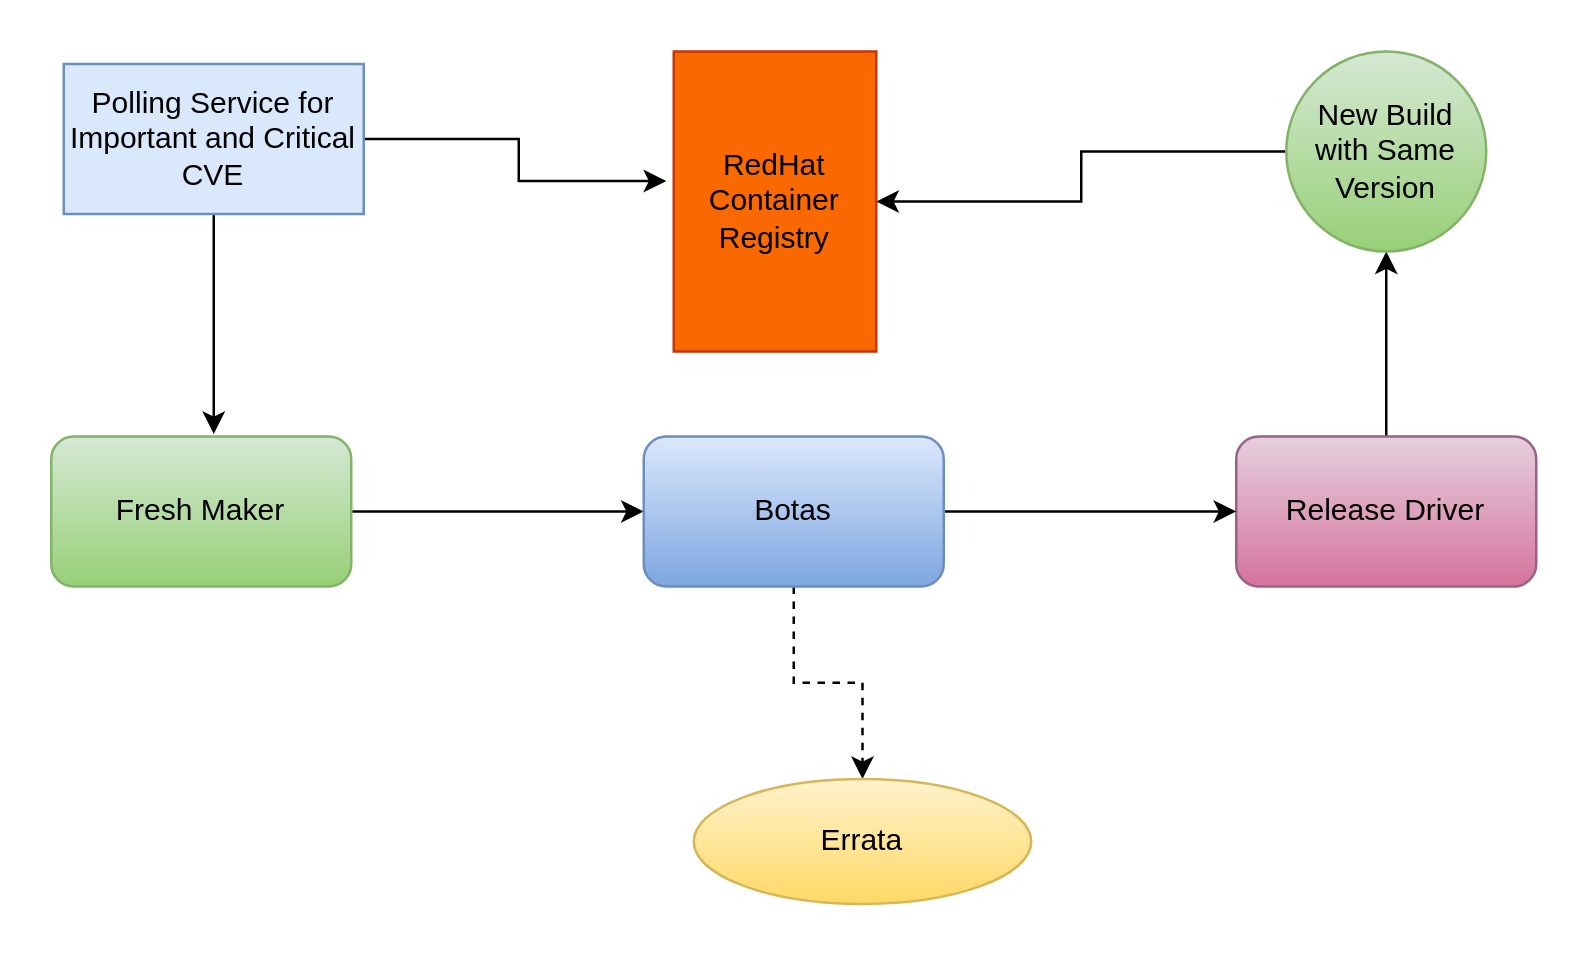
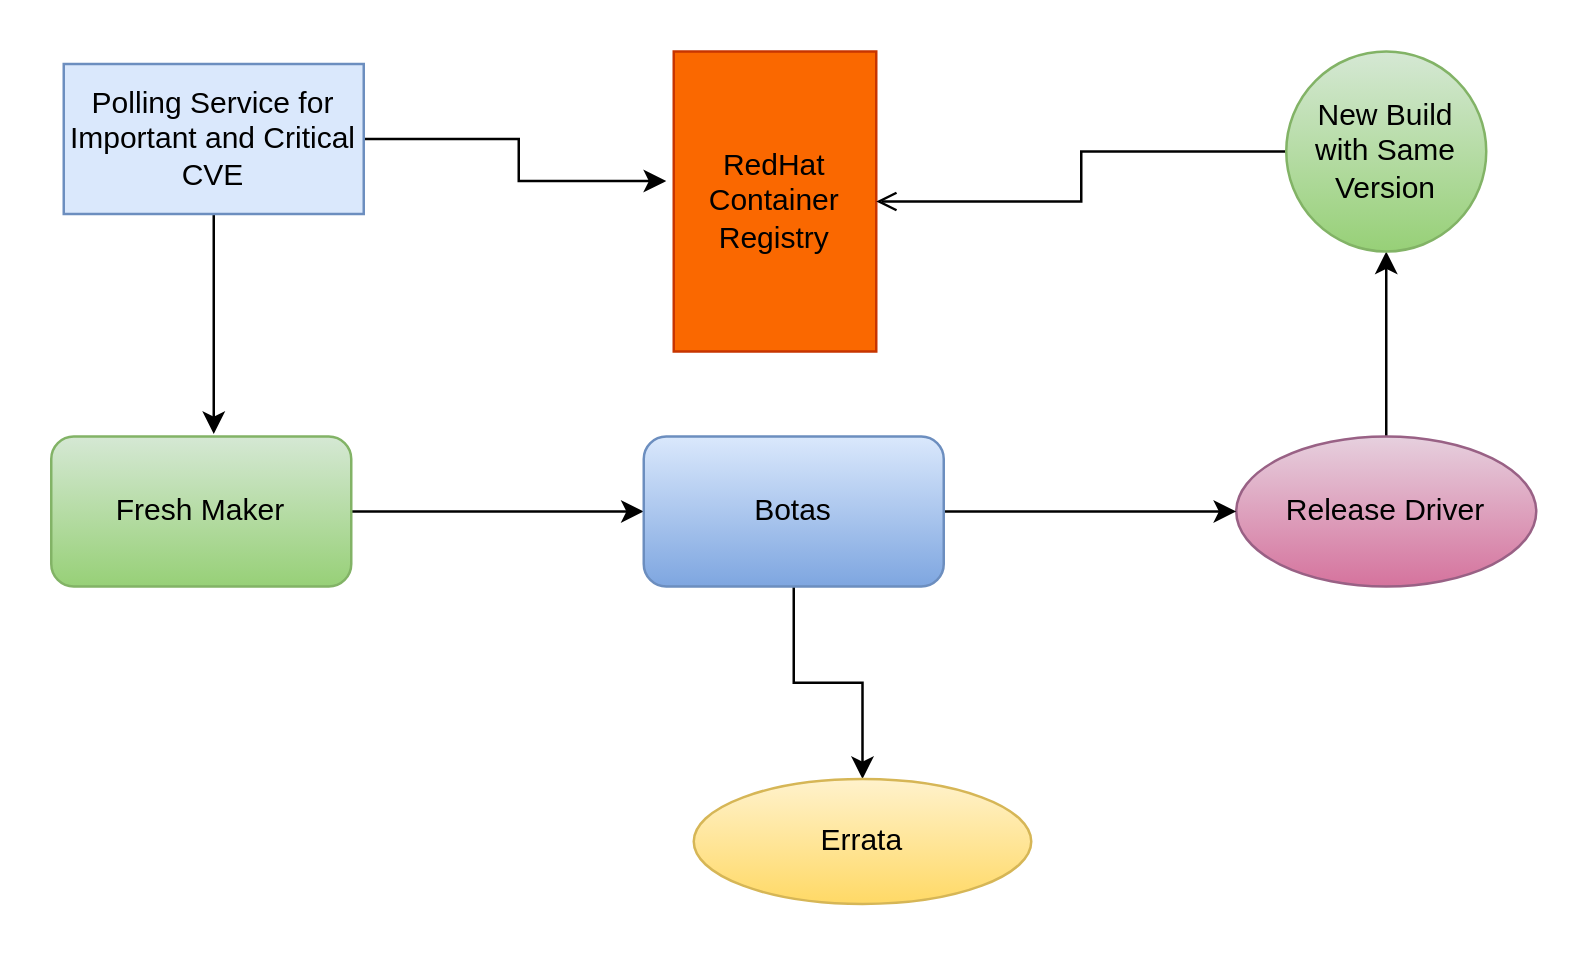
(894, 201) -> (890, 201)
(1386, 511) -> (1386, 511)
(823, 683) -> (823, 683)
